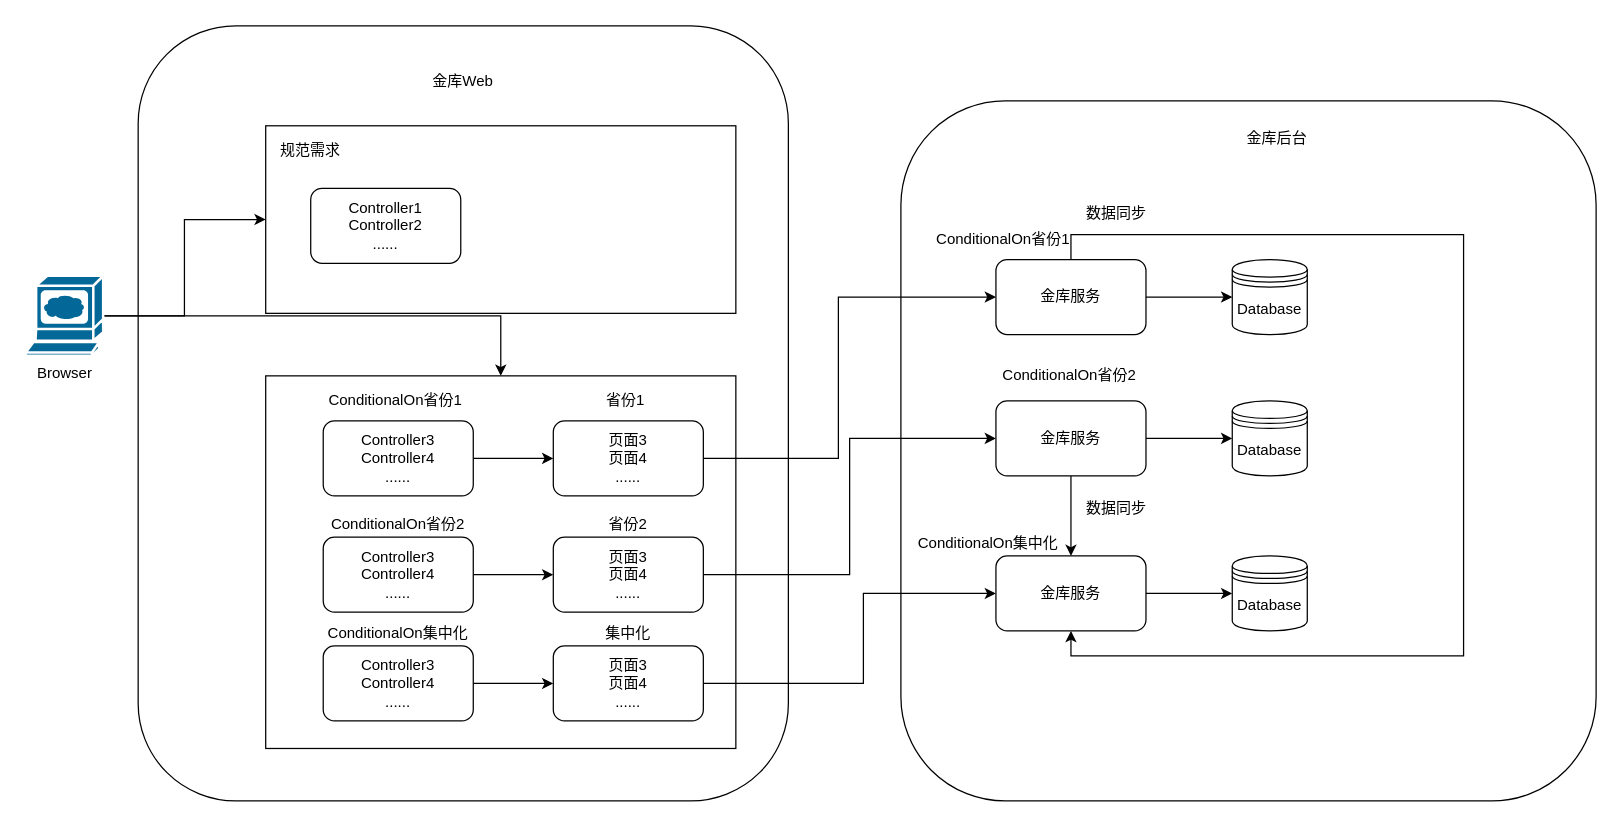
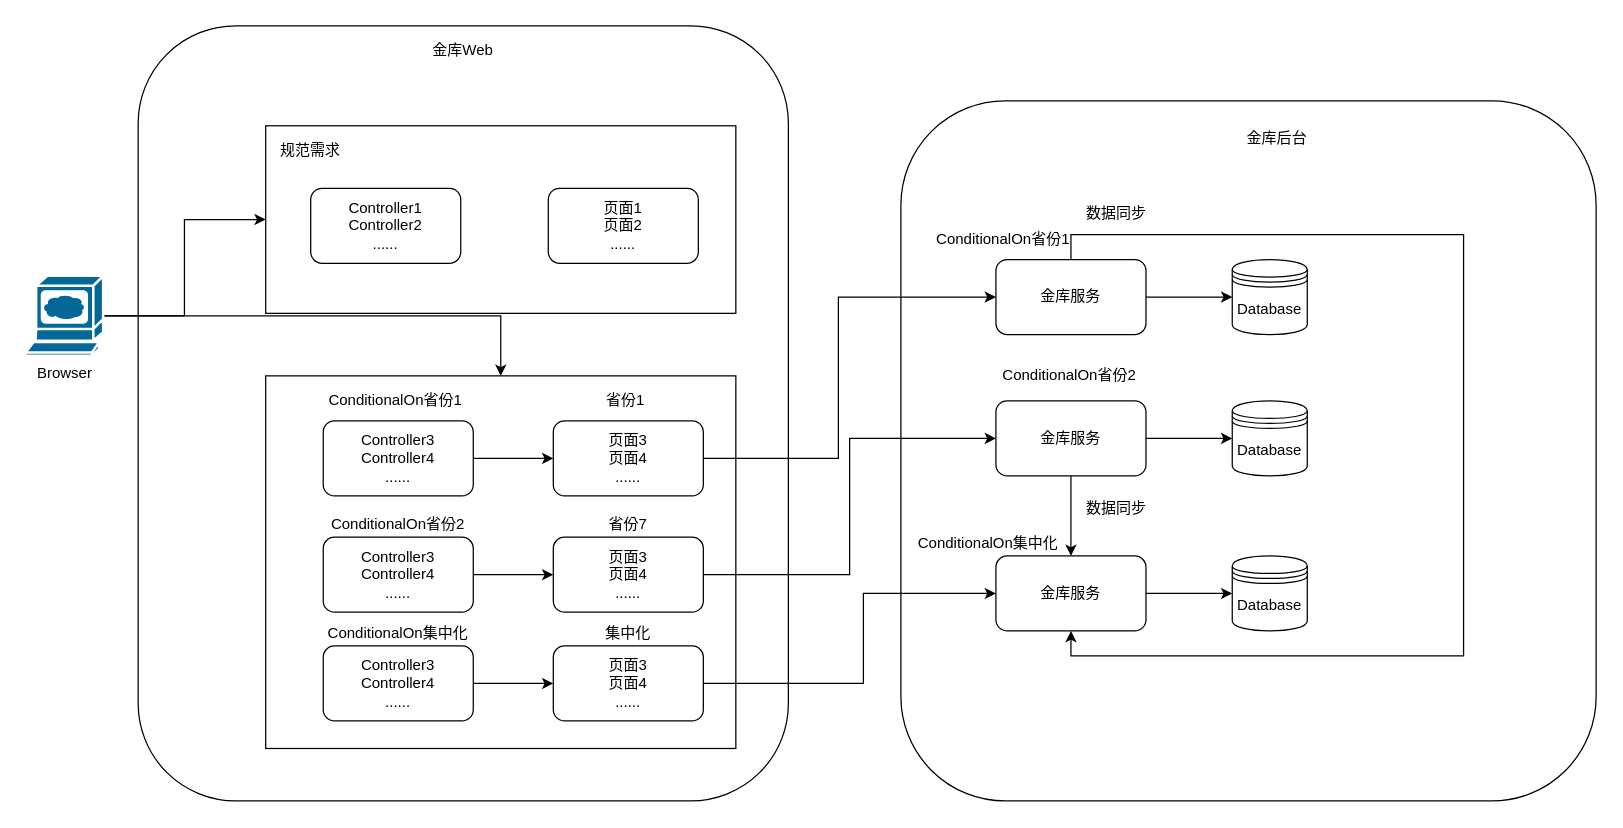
(463, 82) -> (463, 51)
none -> (623, 226)
(628, 524) -> (628, 524)
